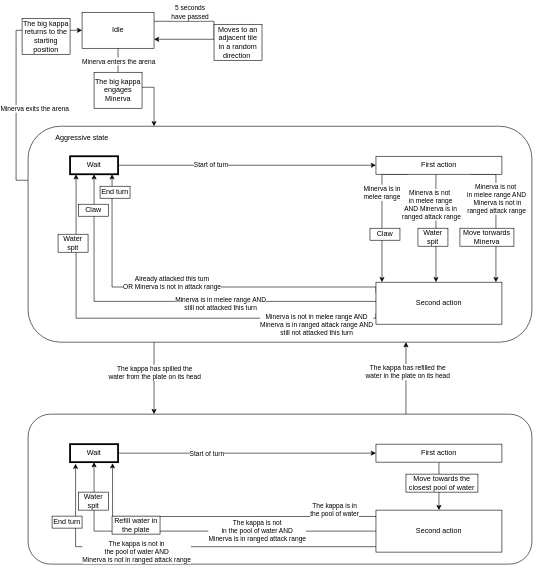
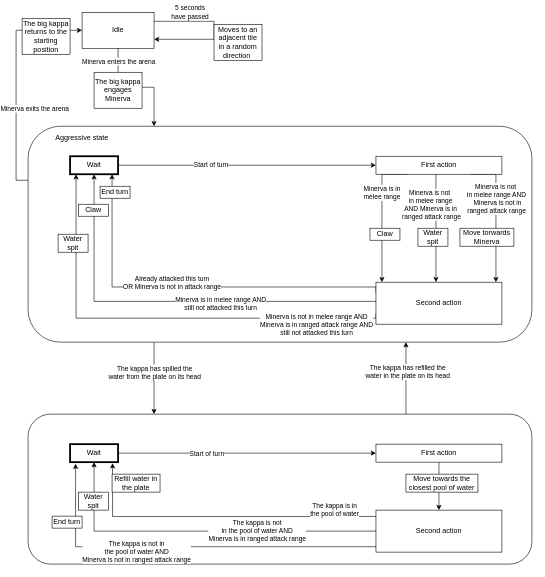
(136, 525) -> (136, 483)
